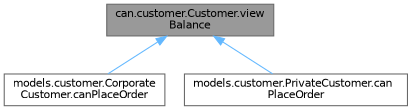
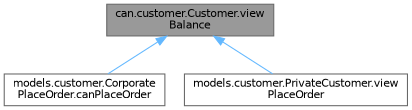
(85, 90) -> (85, 90)
(296, 90) -> (296, 90)
